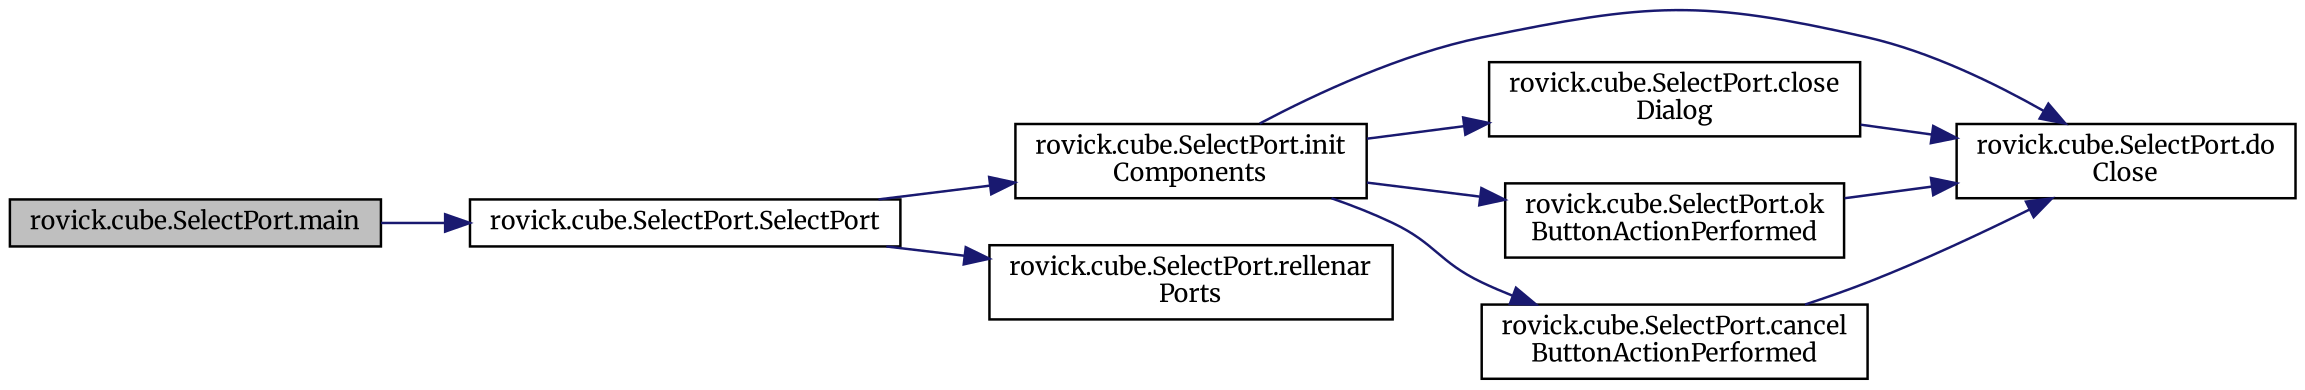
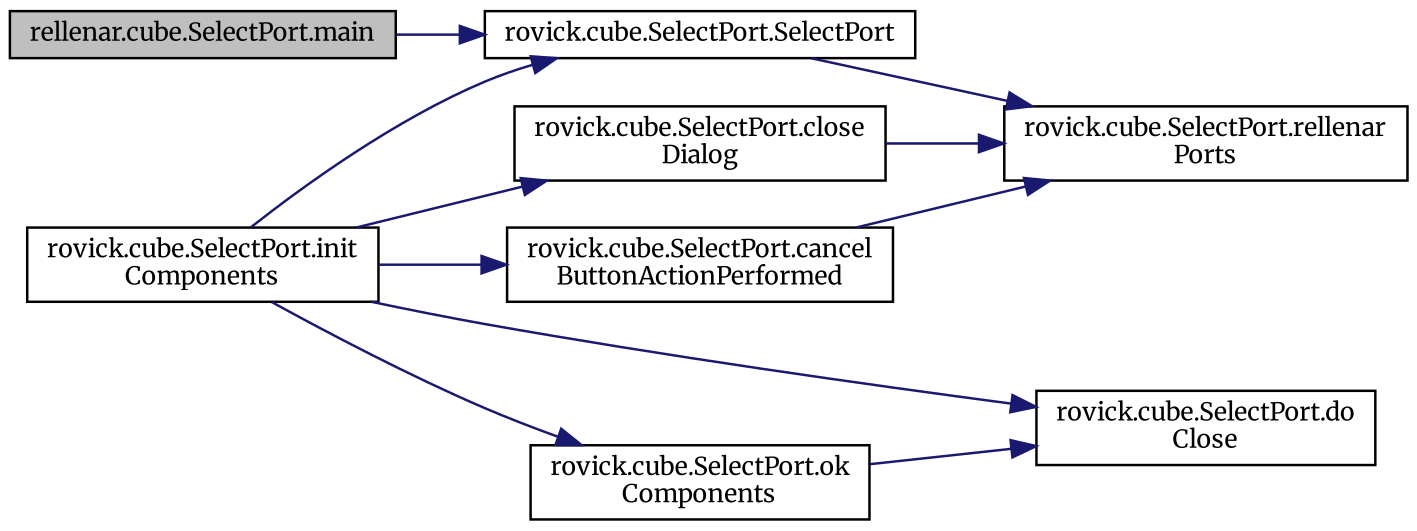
(1896, 130) -> (933, 143)
(934, 193) -> (385, 134)
(1675, 220) -> (700, 482)
(195, 223) -> (203, 35)
(1919, 261) -> (941, 207)
